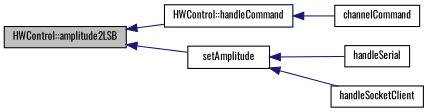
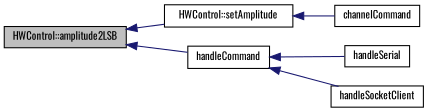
(229, 16) -> (229, 16)
(229, 57) -> (229, 57)
